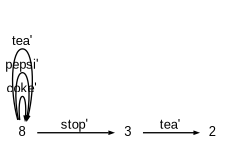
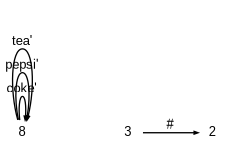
(170, 125) -> (170, 125)
(73, 133) -> none
